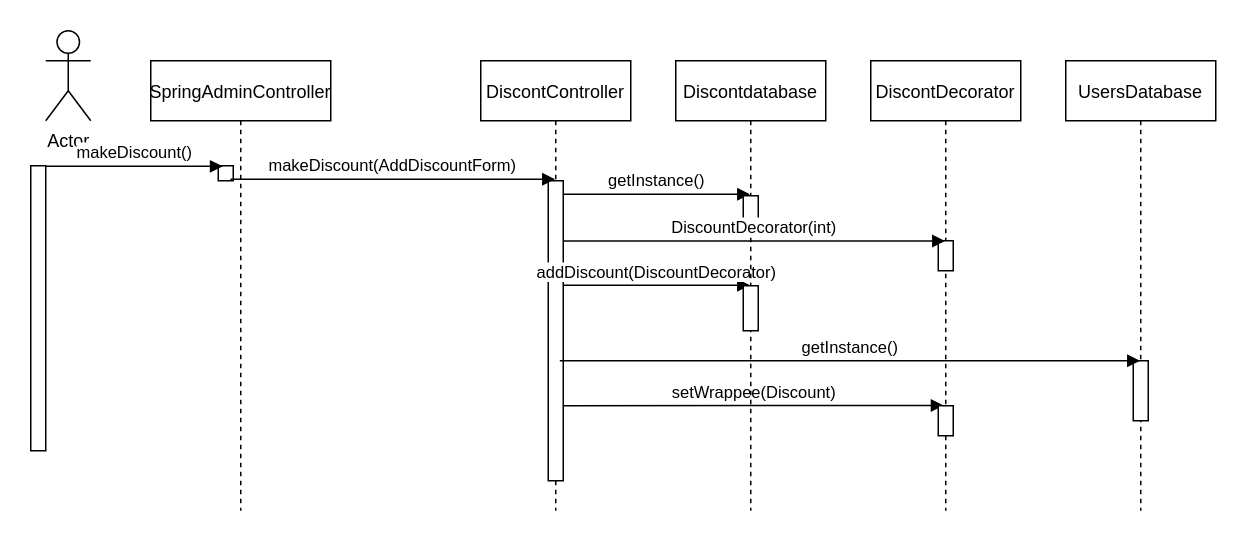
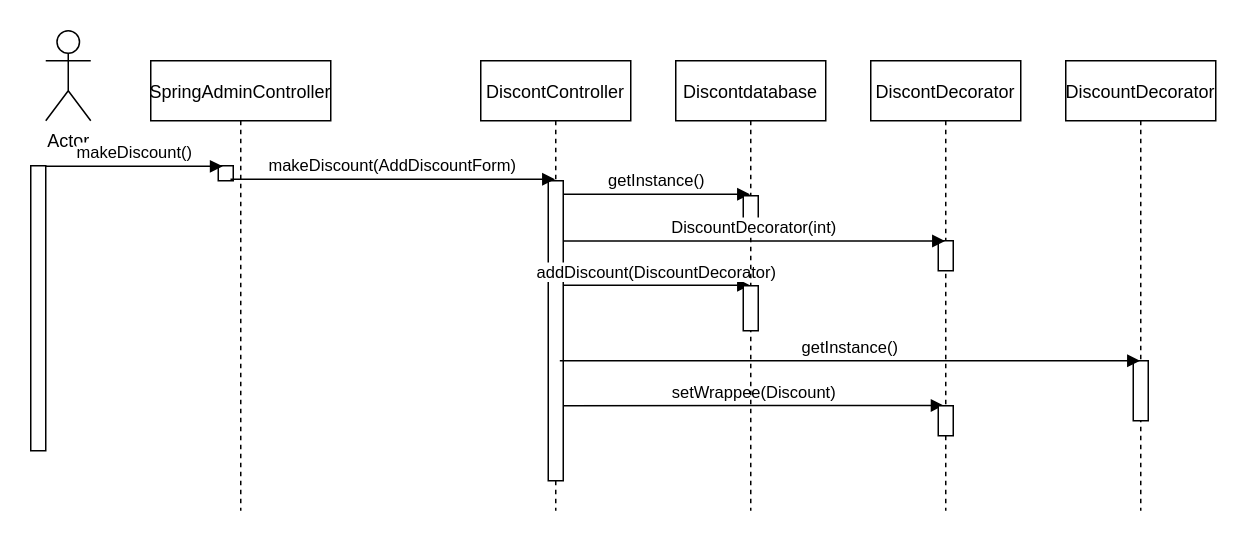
(1140, 92) -> (1140, 92)
